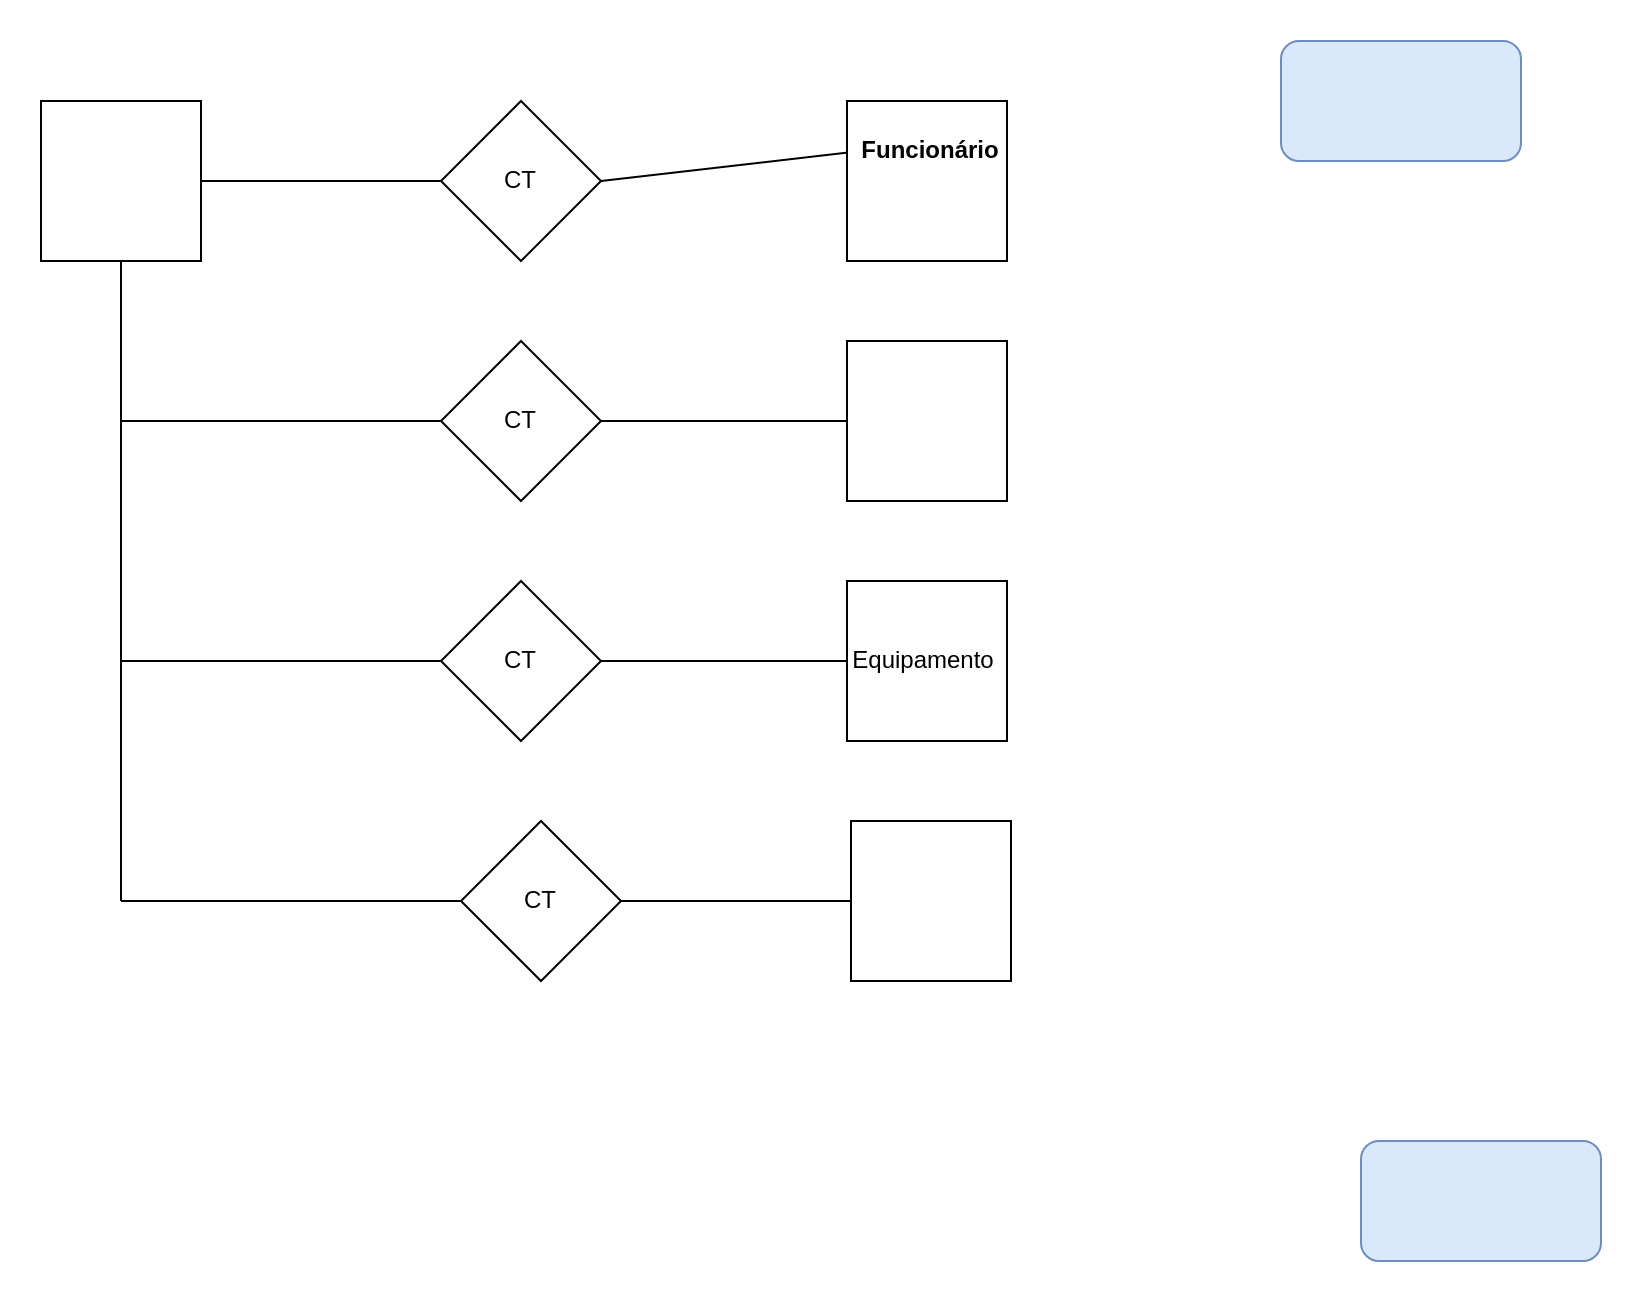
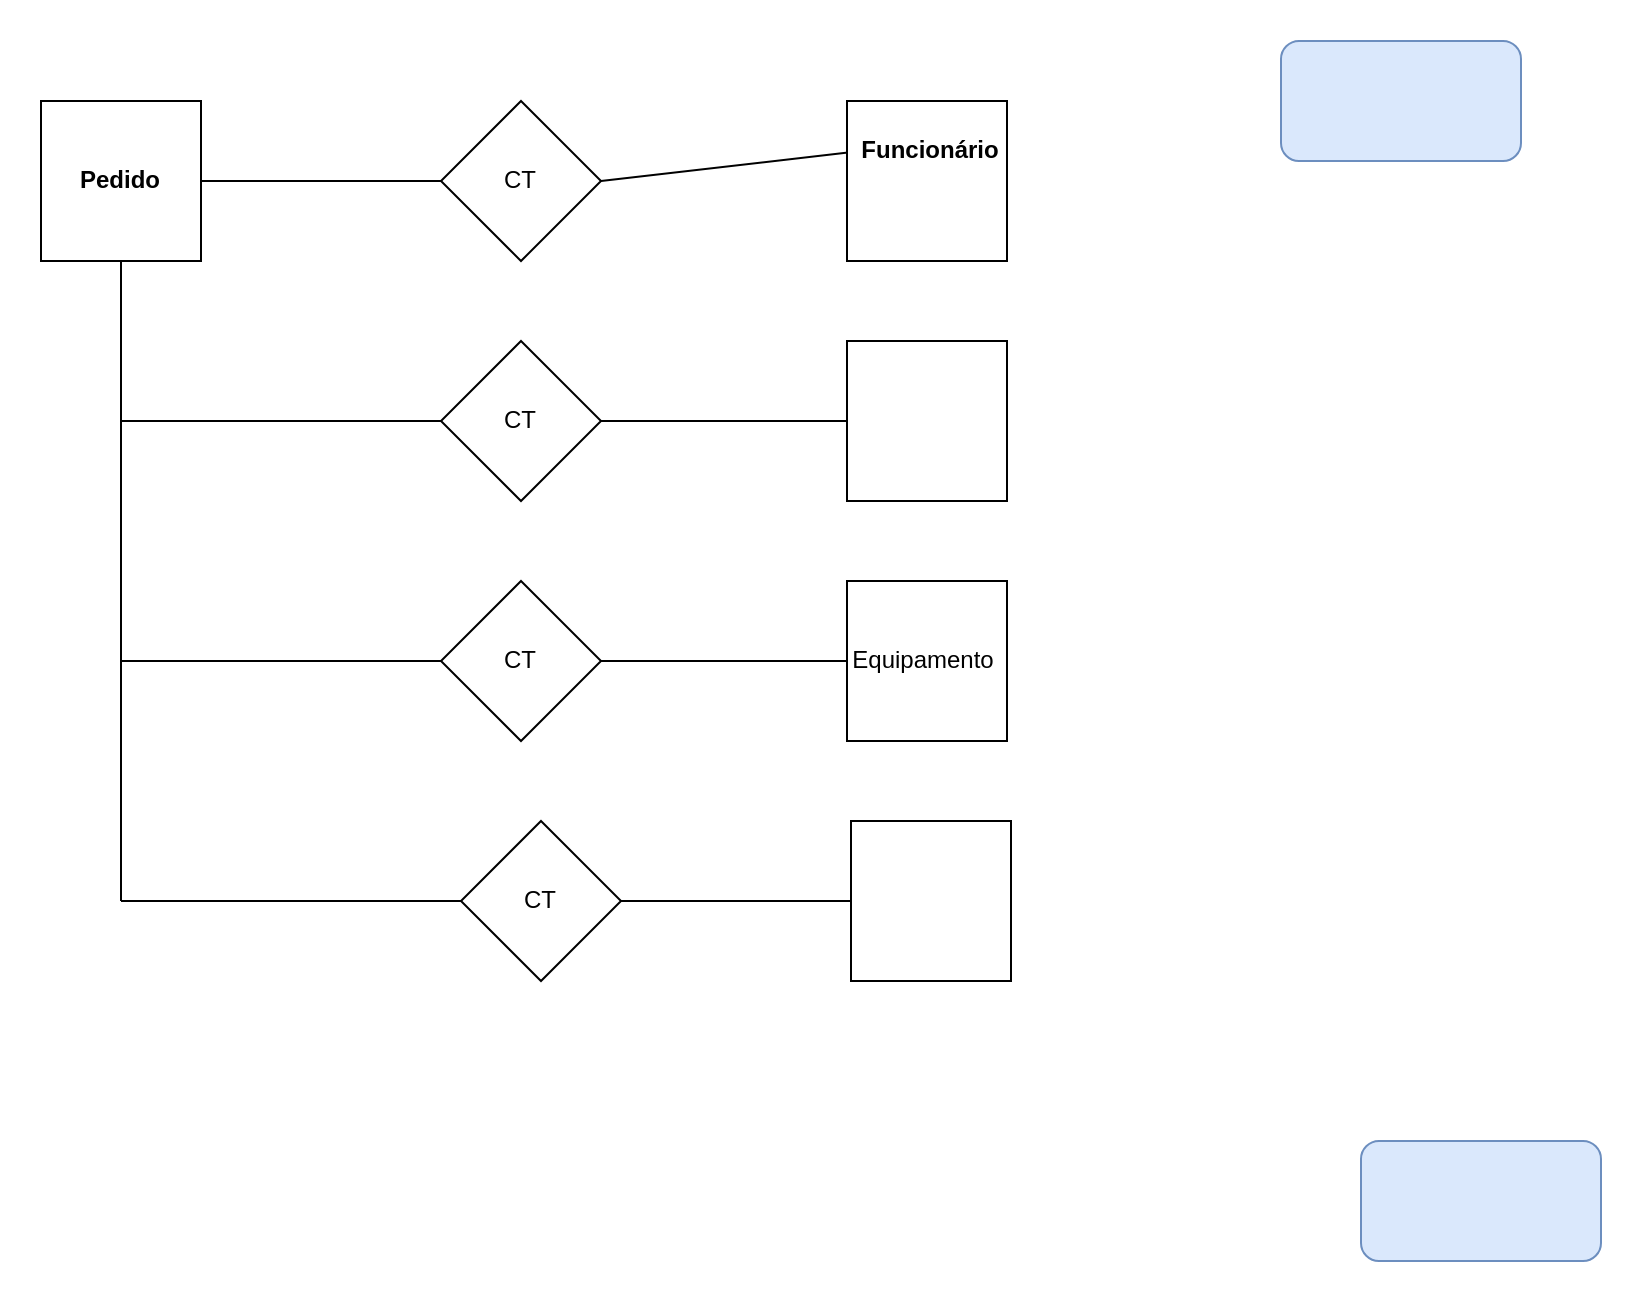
none -> (121, 181)
